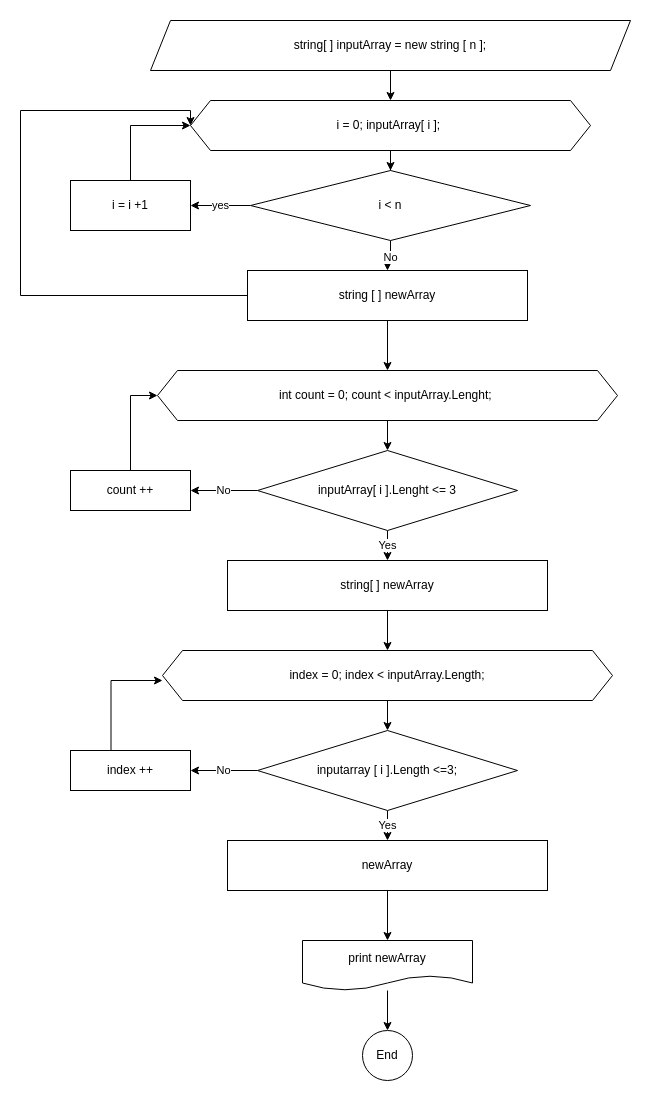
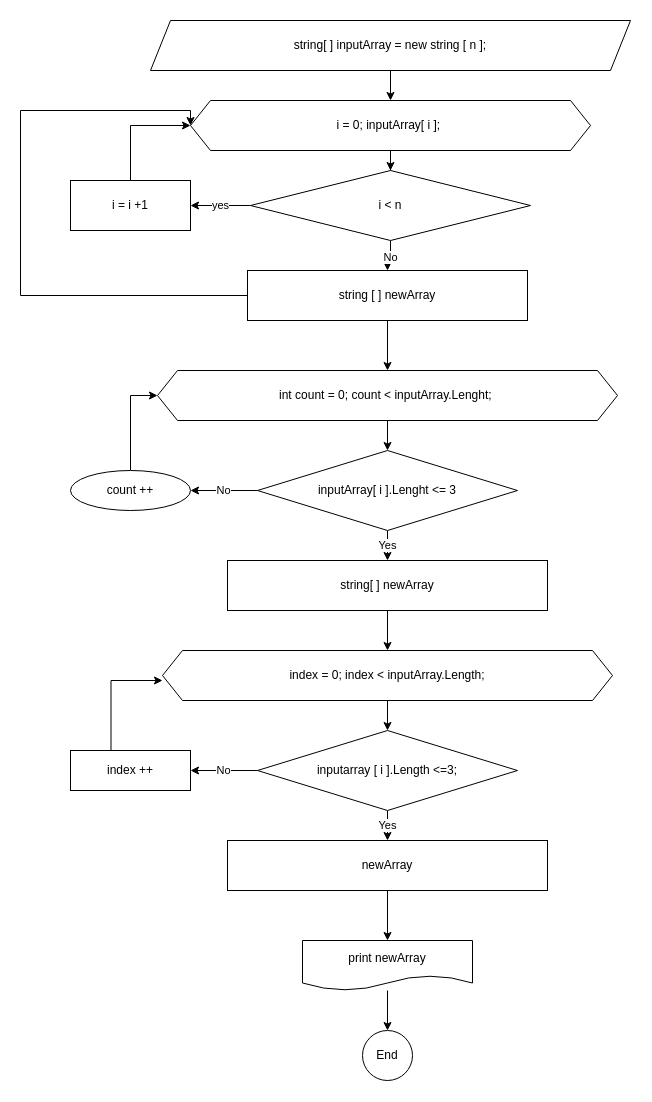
(131, 491) -> (131, 491)
